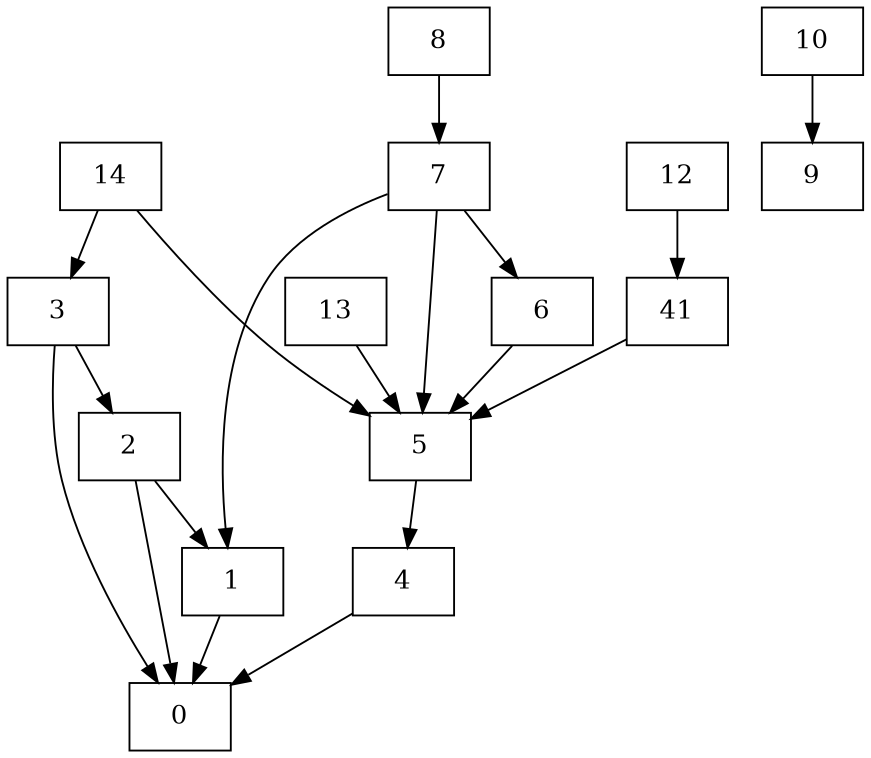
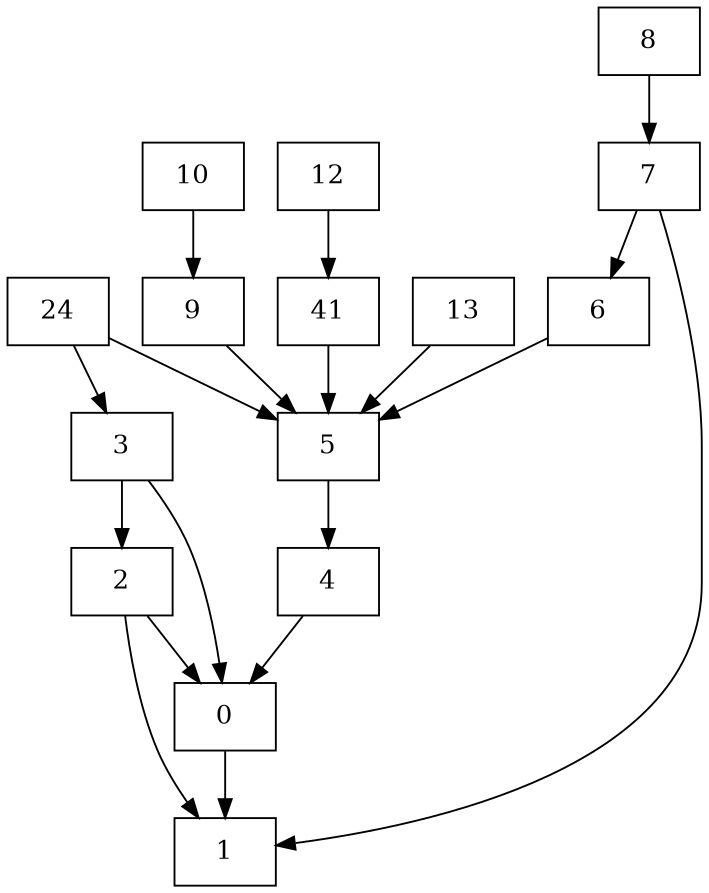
(111, 176) -> (58, 311)
(430, 302) -> (254, 372)
(210, 641) -> (225, 775)
